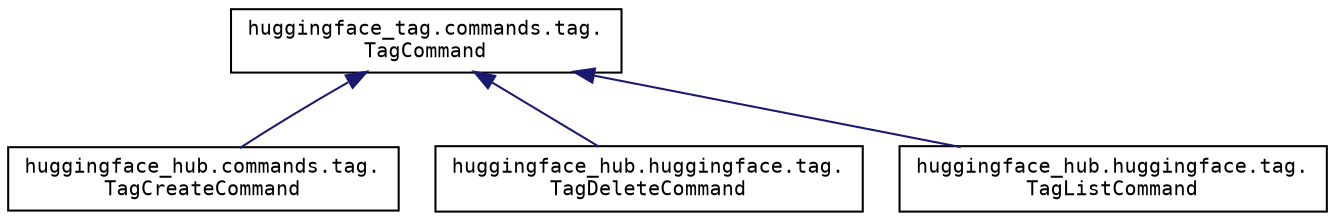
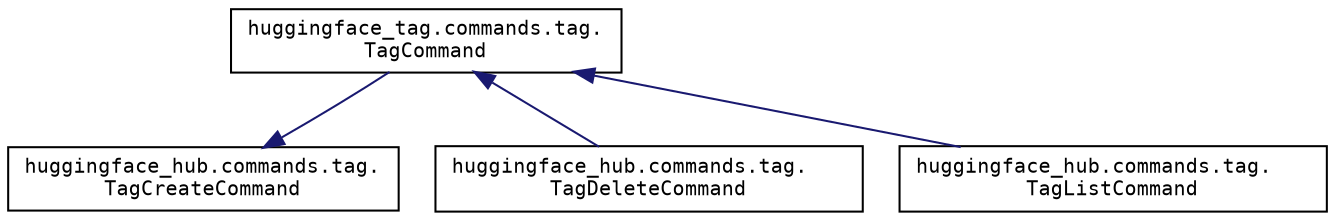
(293, 114) -> (336, 105)
(649, 179) -> (649, 179)
(1113, 179) -> (1113, 179)
